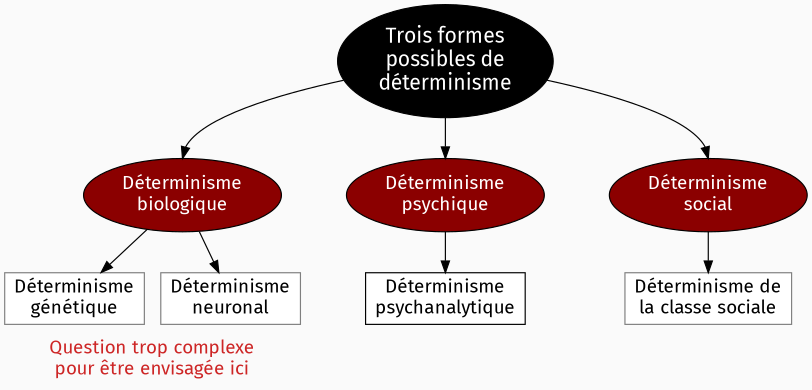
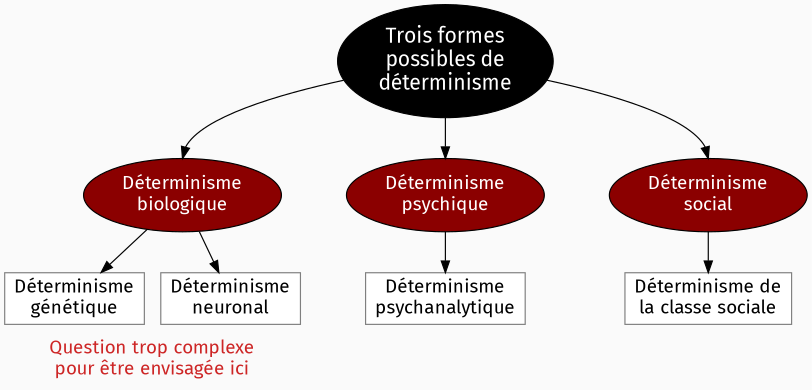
(445, 299) -> (445, 299)
